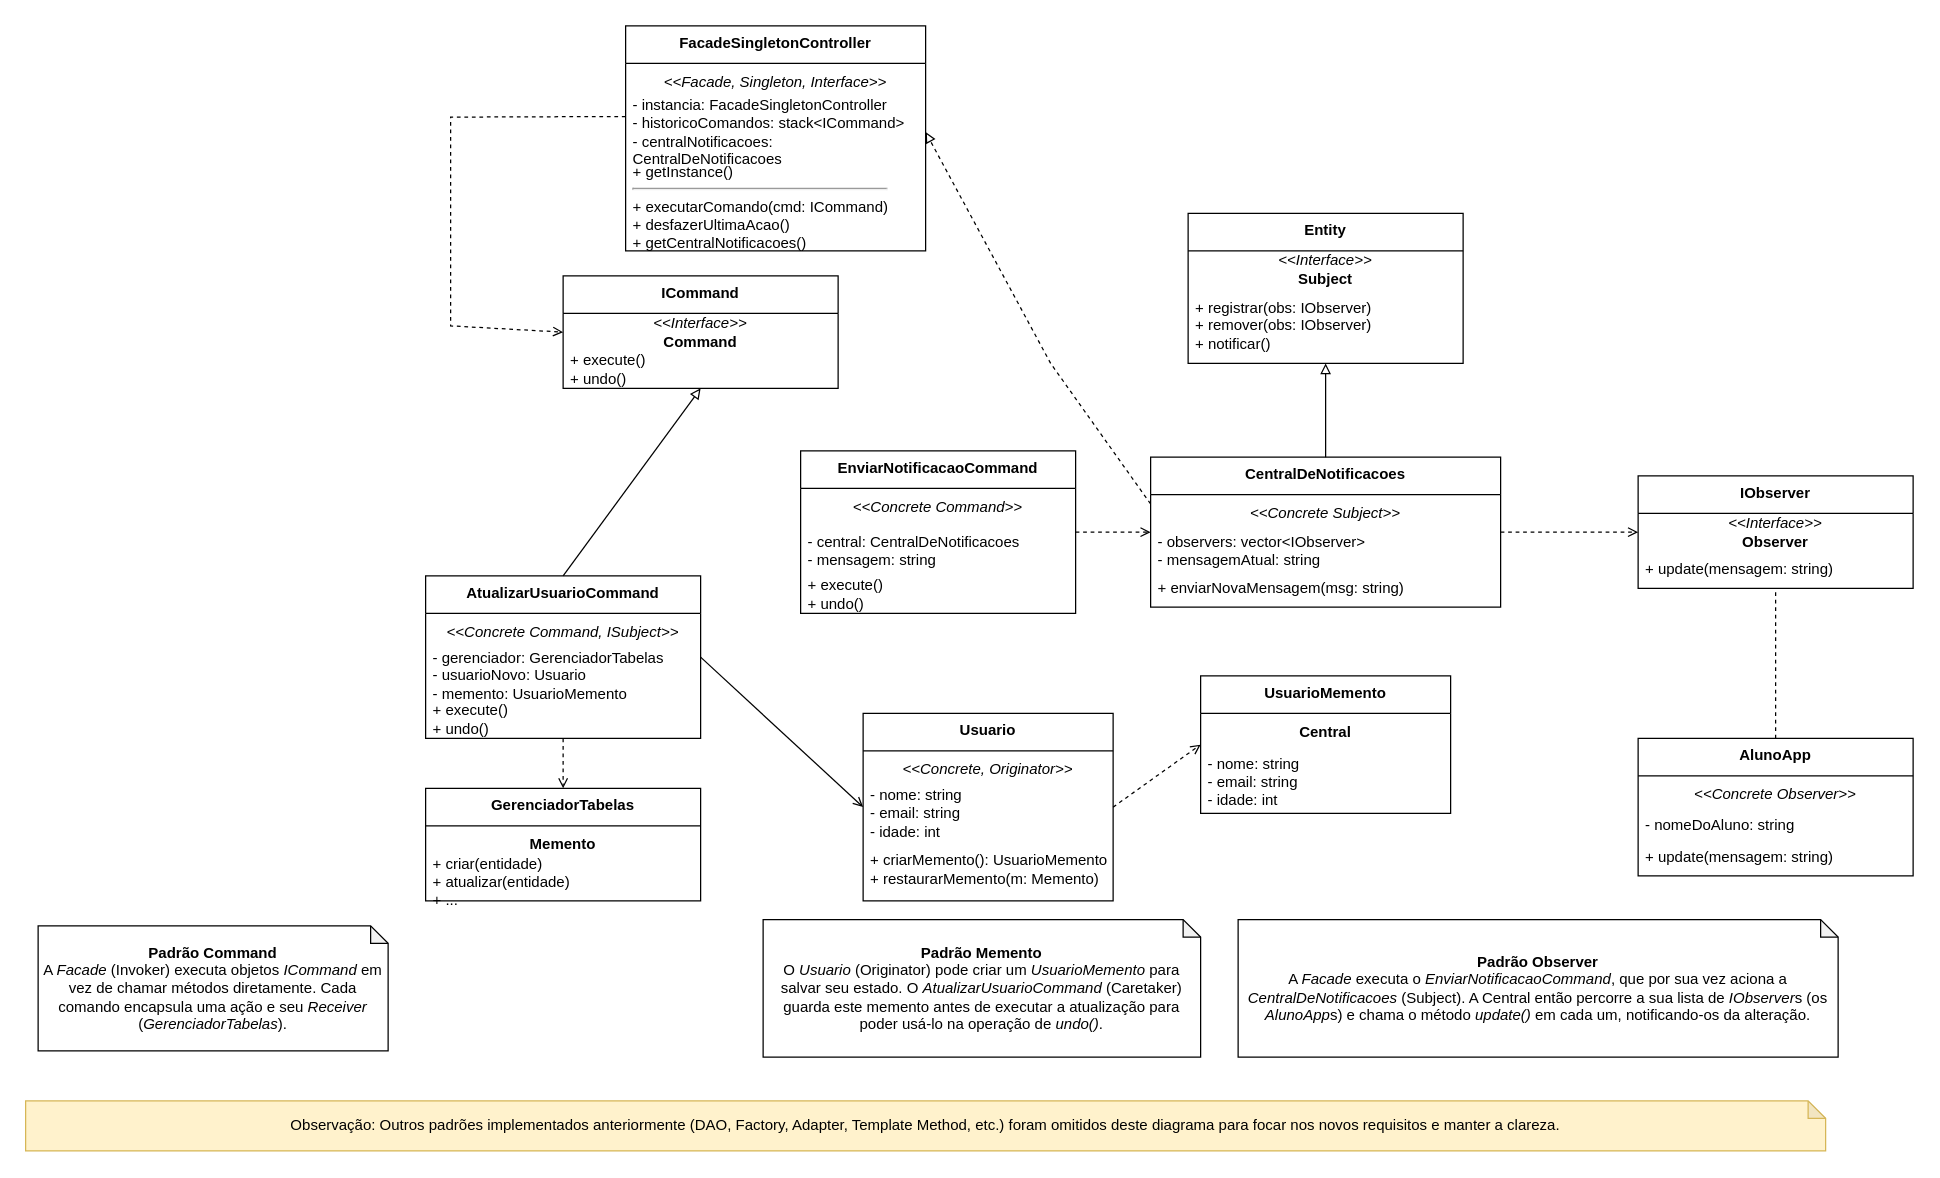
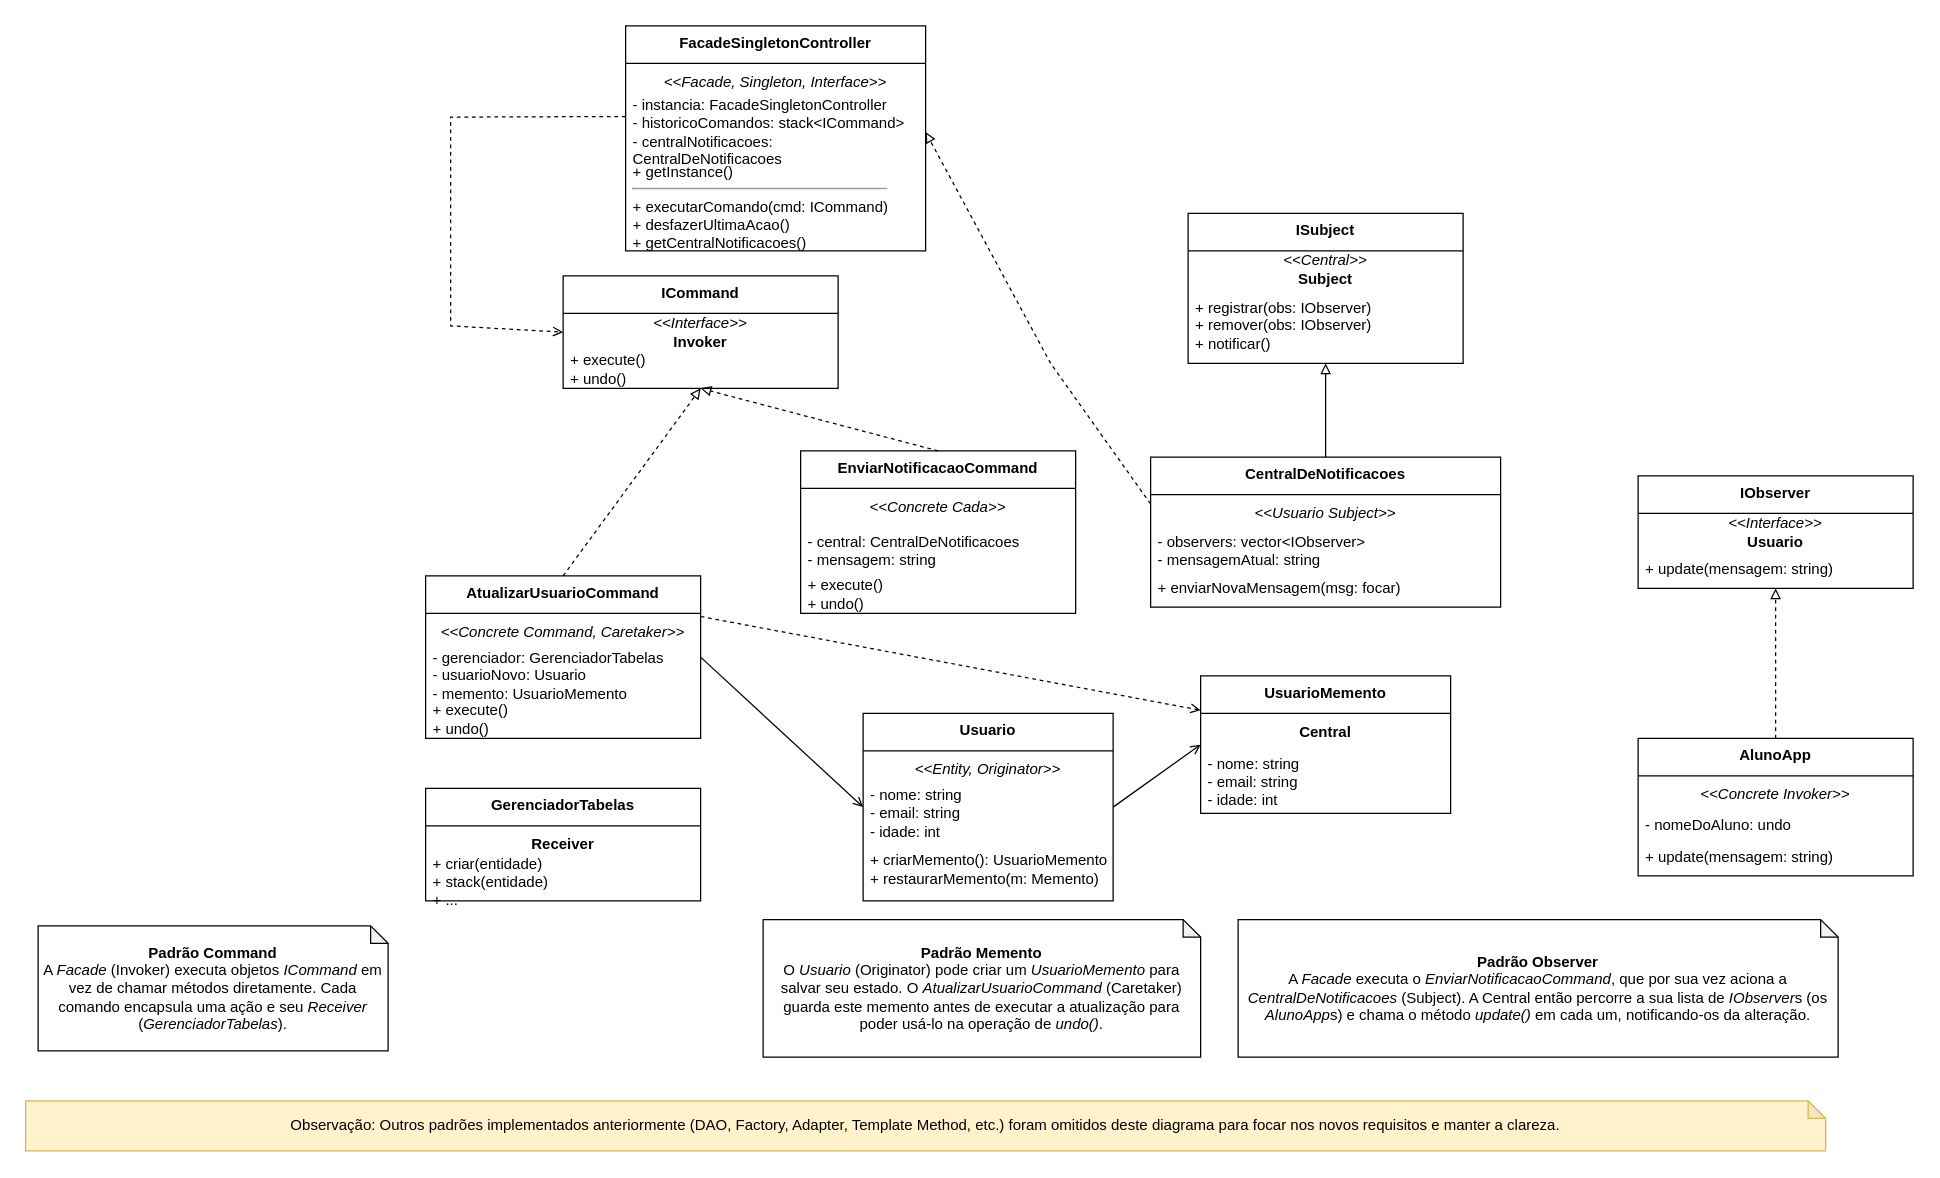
(1326, 231) -> (1326, 231)
(1326, 269) -> (1326, 269)
(701, 332) -> (701, 332)
none -> (824, 421)
(629, 486) -> (629, 486)
(938, 507) -> (938, 507)
(1326, 513) -> (1326, 513)
(1112, 532) -> none
(1568, 532) -> none
(1776, 532) -> (1776, 532)
(1287, 588) -> (1285, 588)
(1776, 596) -> (1776, 599)
(563, 632) -> (563, 632)
none -> (950, 663)
(563, 763) -> none
(988, 769) -> (988, 769)
(1157, 776) -> (1157, 776)
(1776, 794) -> (1776, 794)
(1724, 826) -> (1718, 826)
(563, 844) -> (563, 844)
(514, 882) -> (501, 882)
